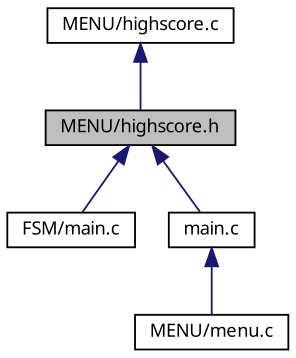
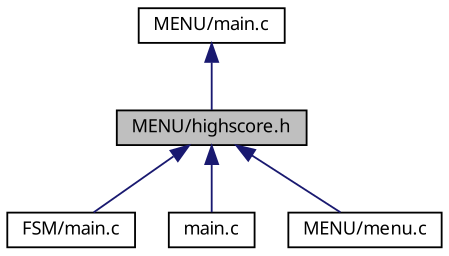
(141, 26) -> (212, 26)
(212, 291) -> (296, 184)
